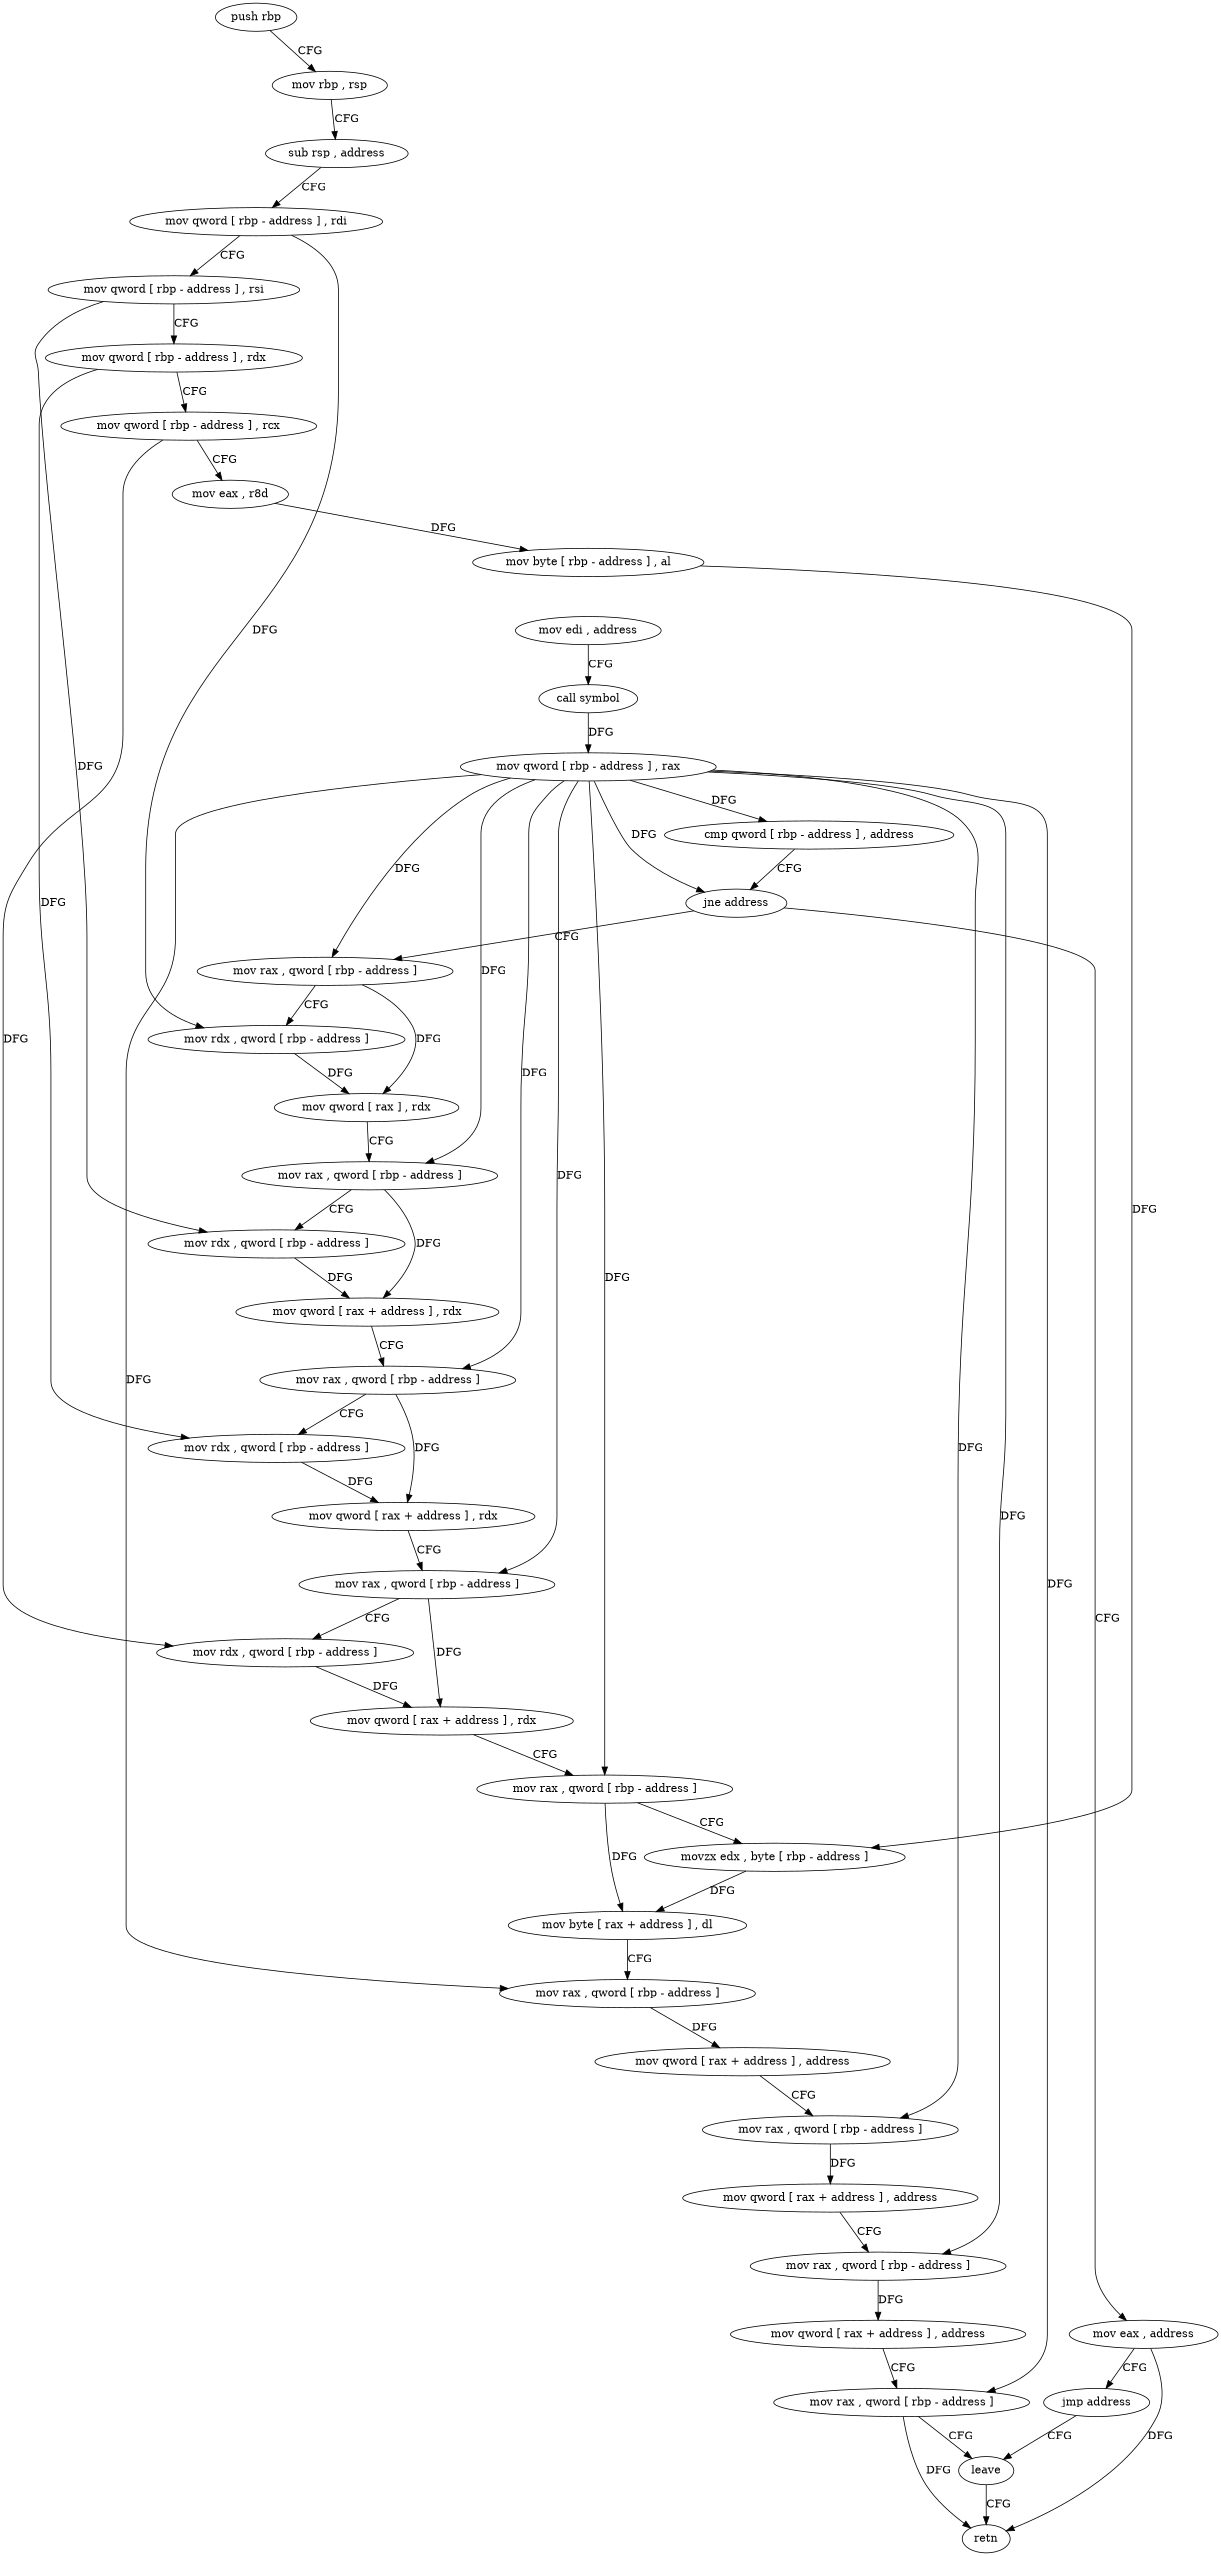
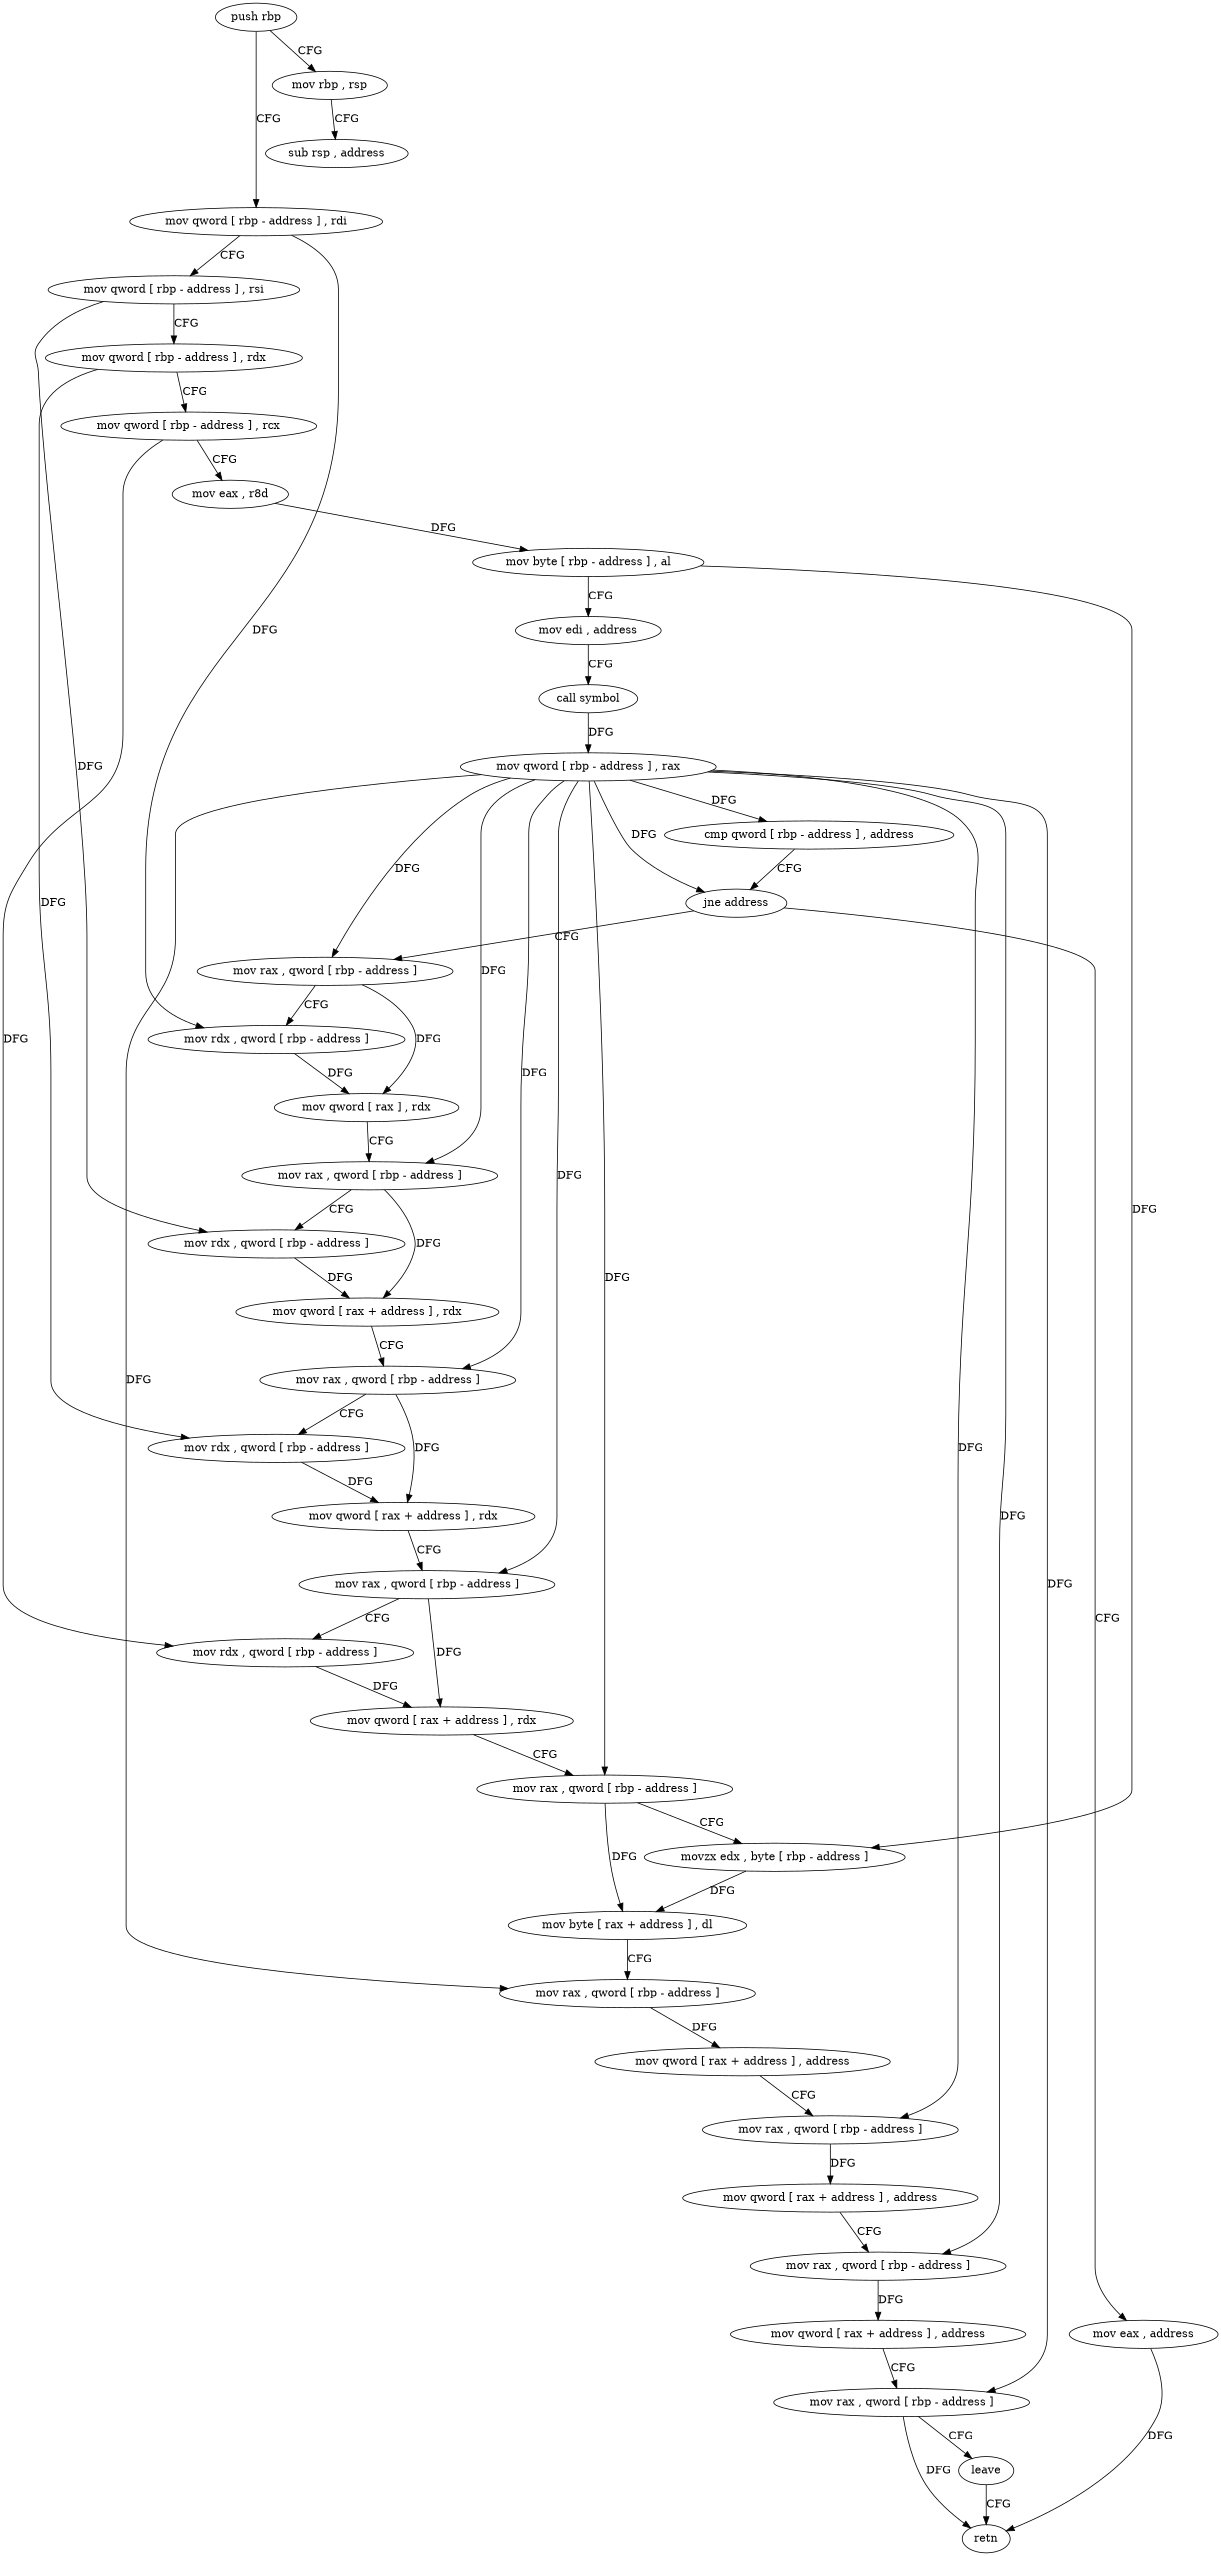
(300, 185) -> (256, 116)
none -> (588, 593)
(1097, 2402) -> none
